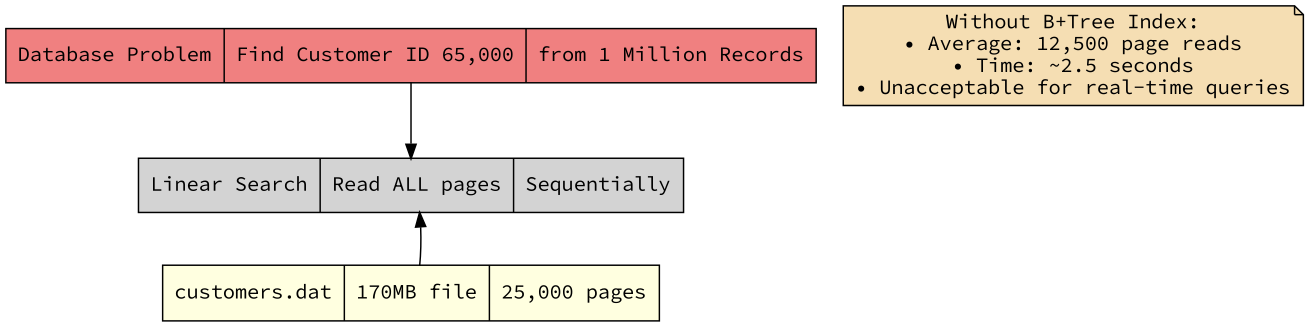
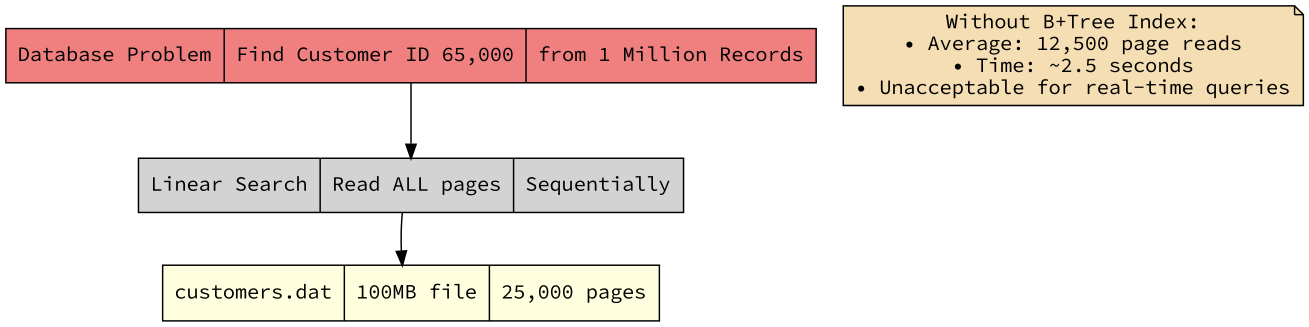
(421, 246) -> (401, 232)
(417, 292) -> (417, 292)
